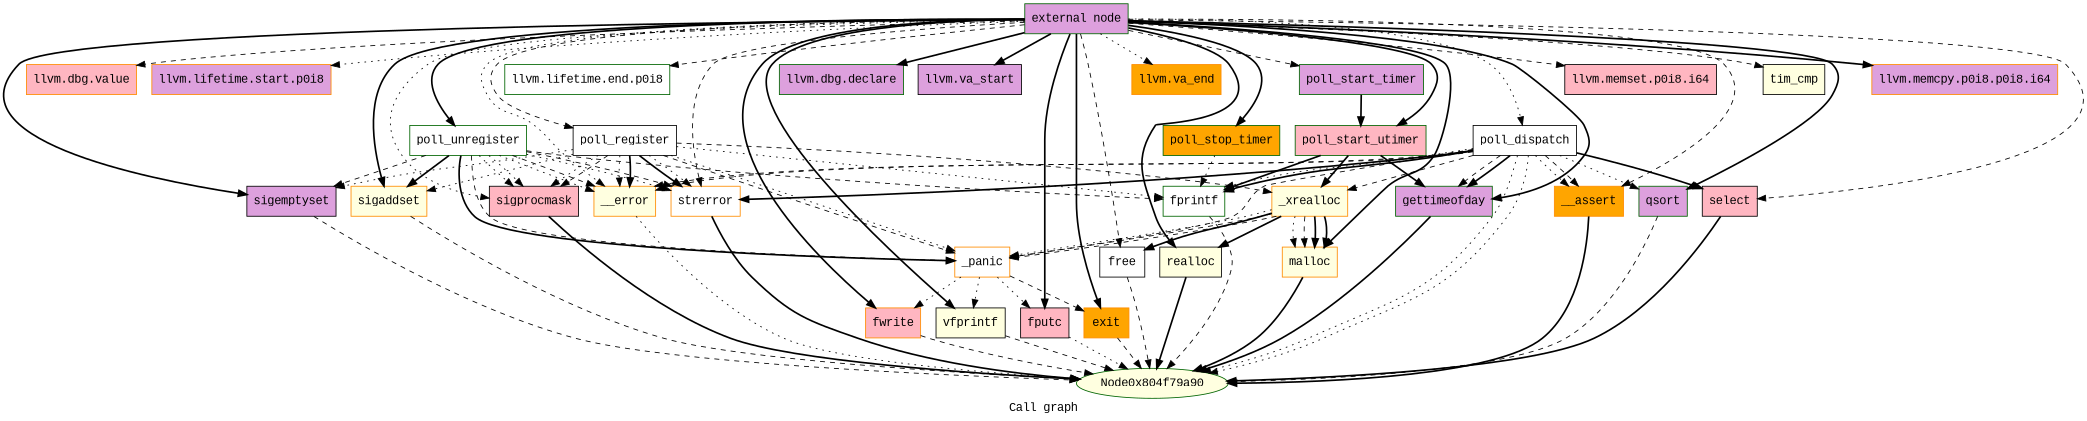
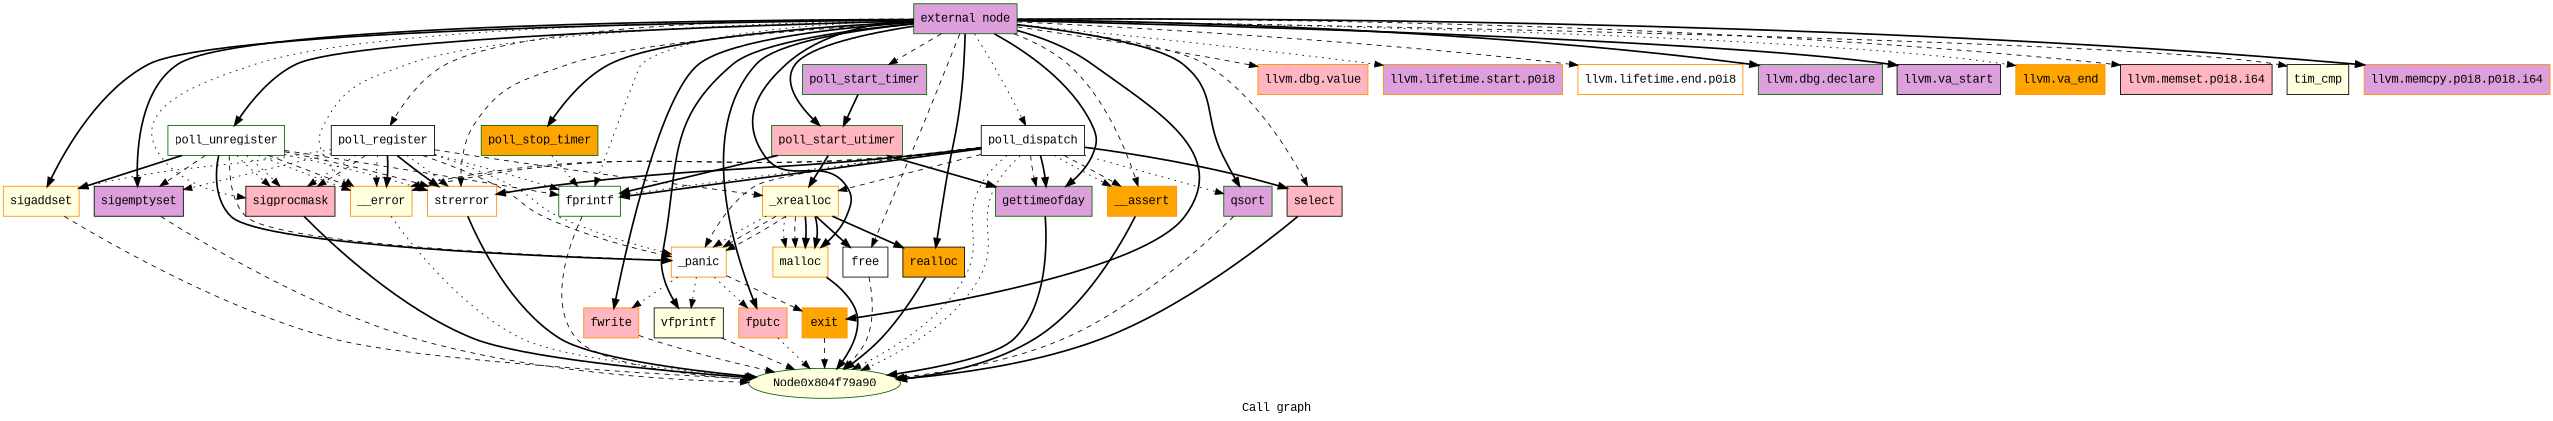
none -> (657, 55)
(587, 80) -> (1660, 80)
(1191, 262) -> (934, 262)
(1045, 323) -> (763, 323)
